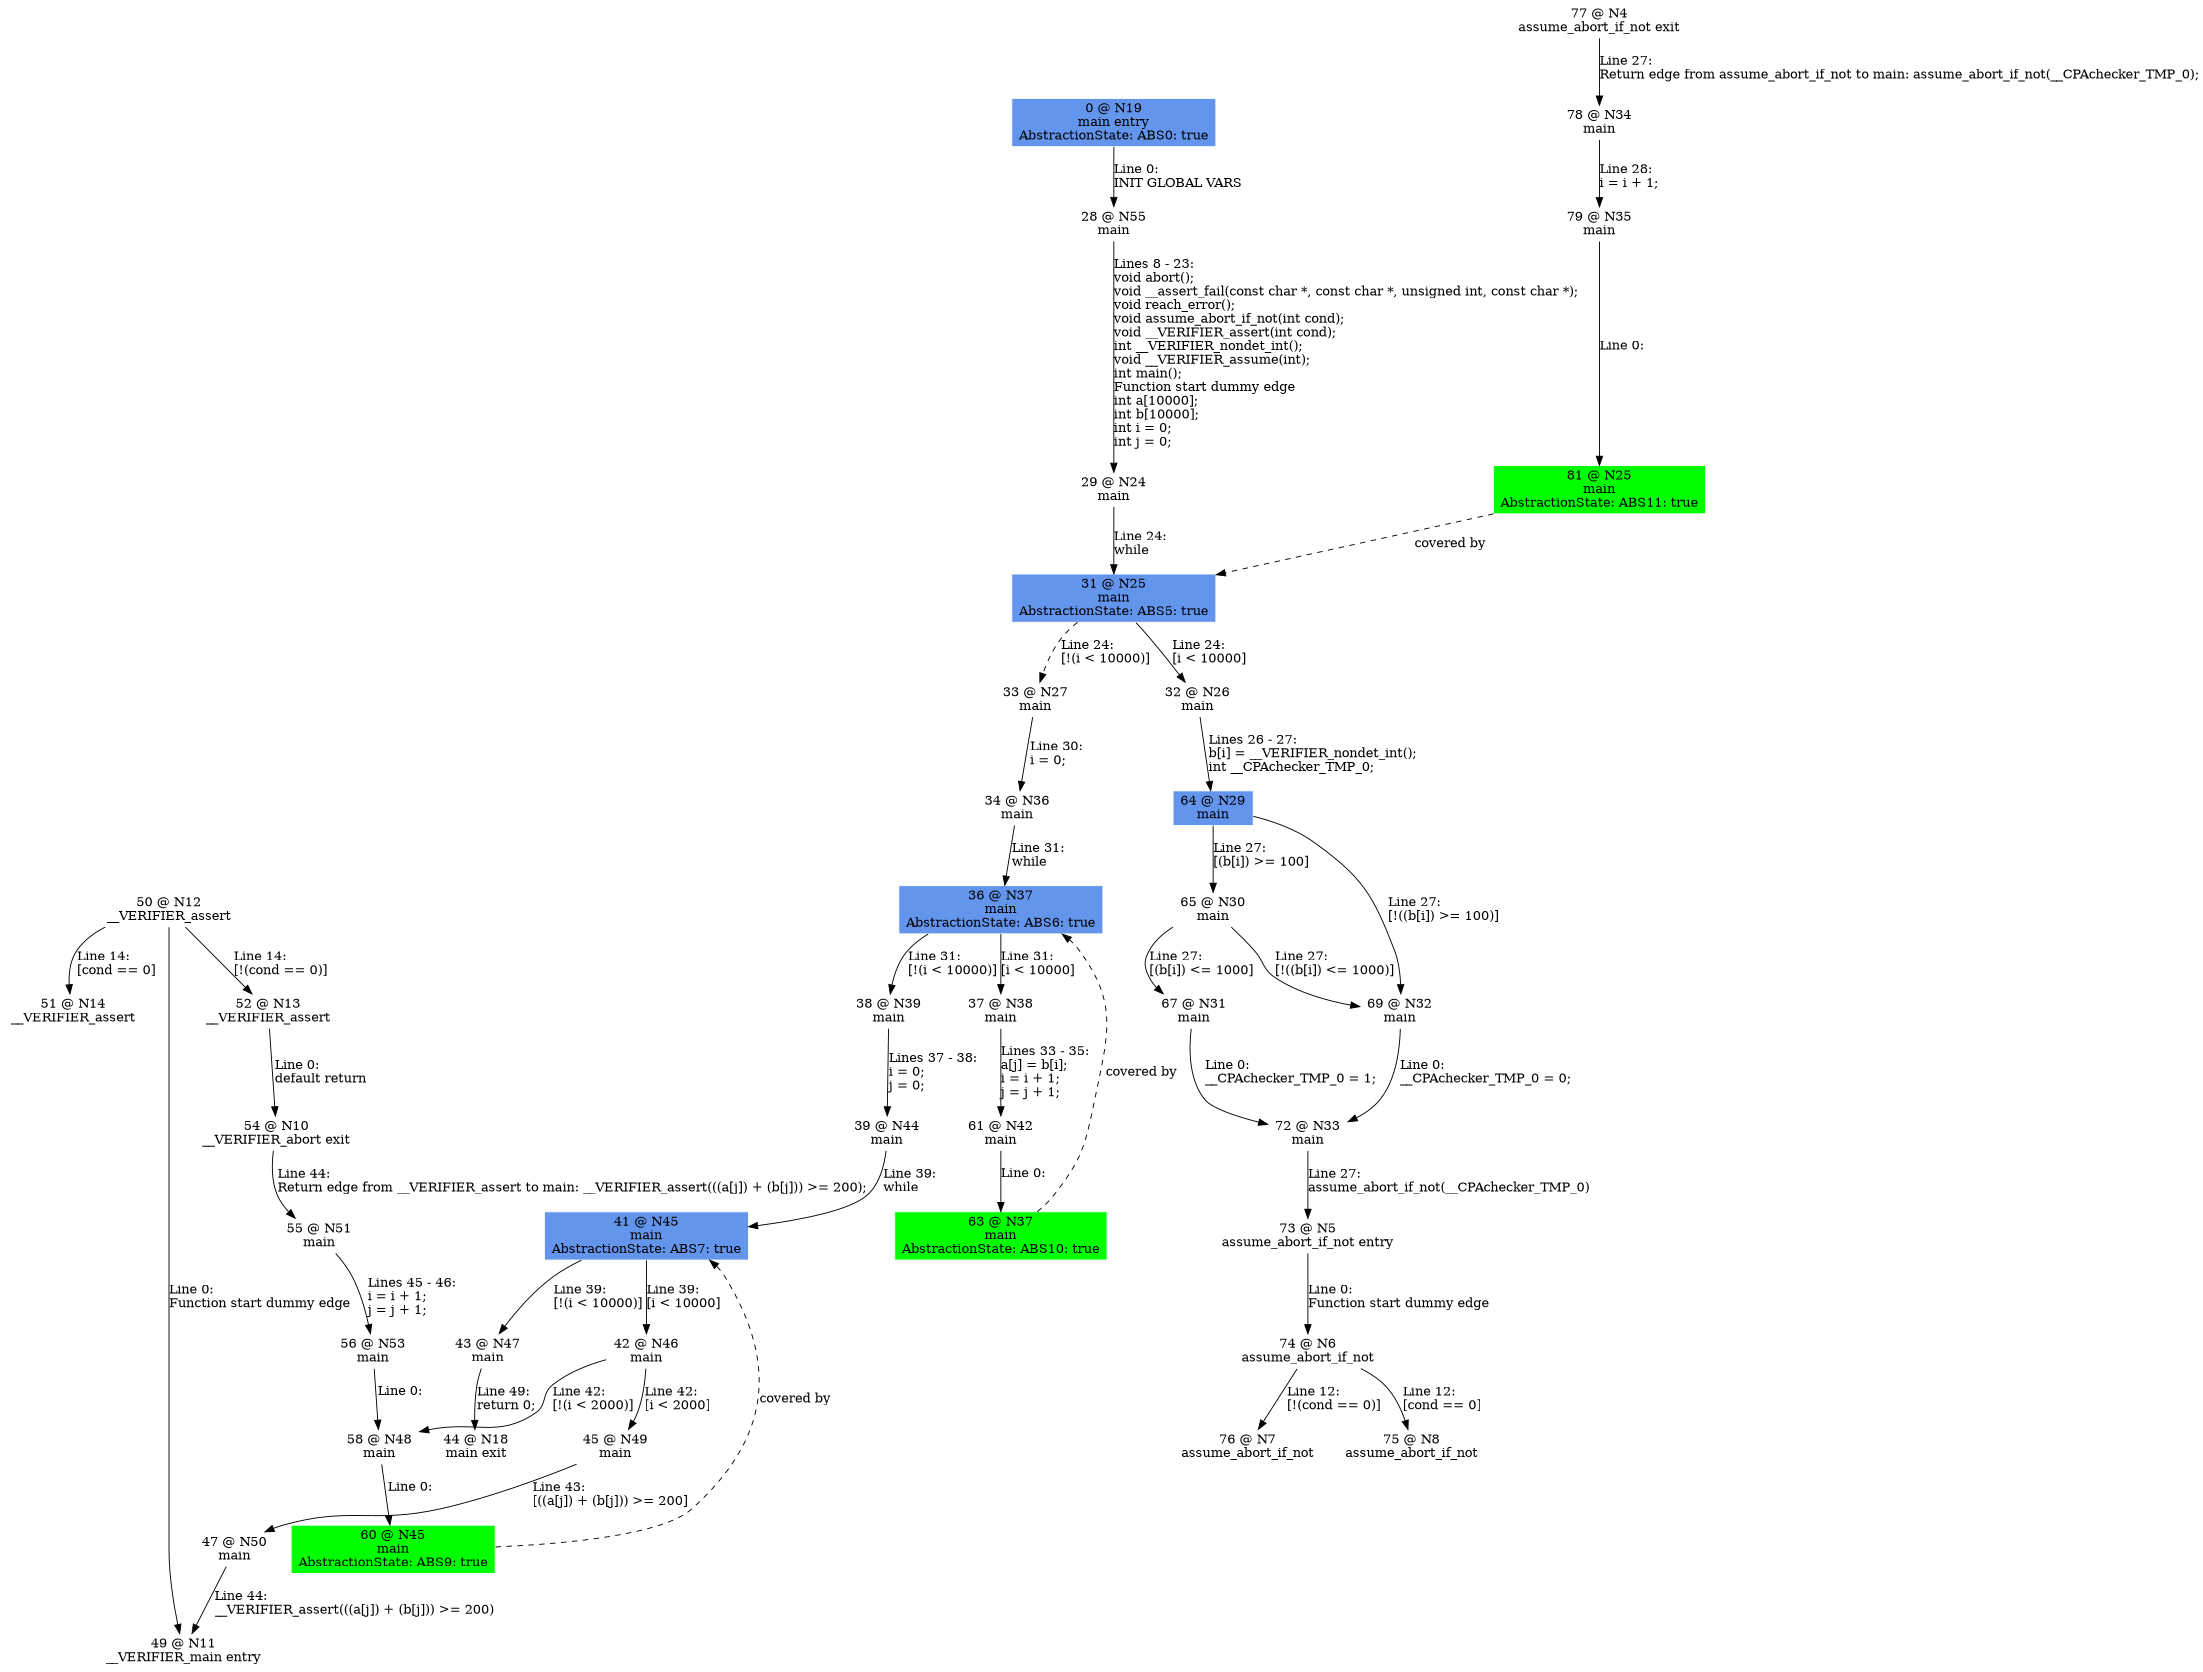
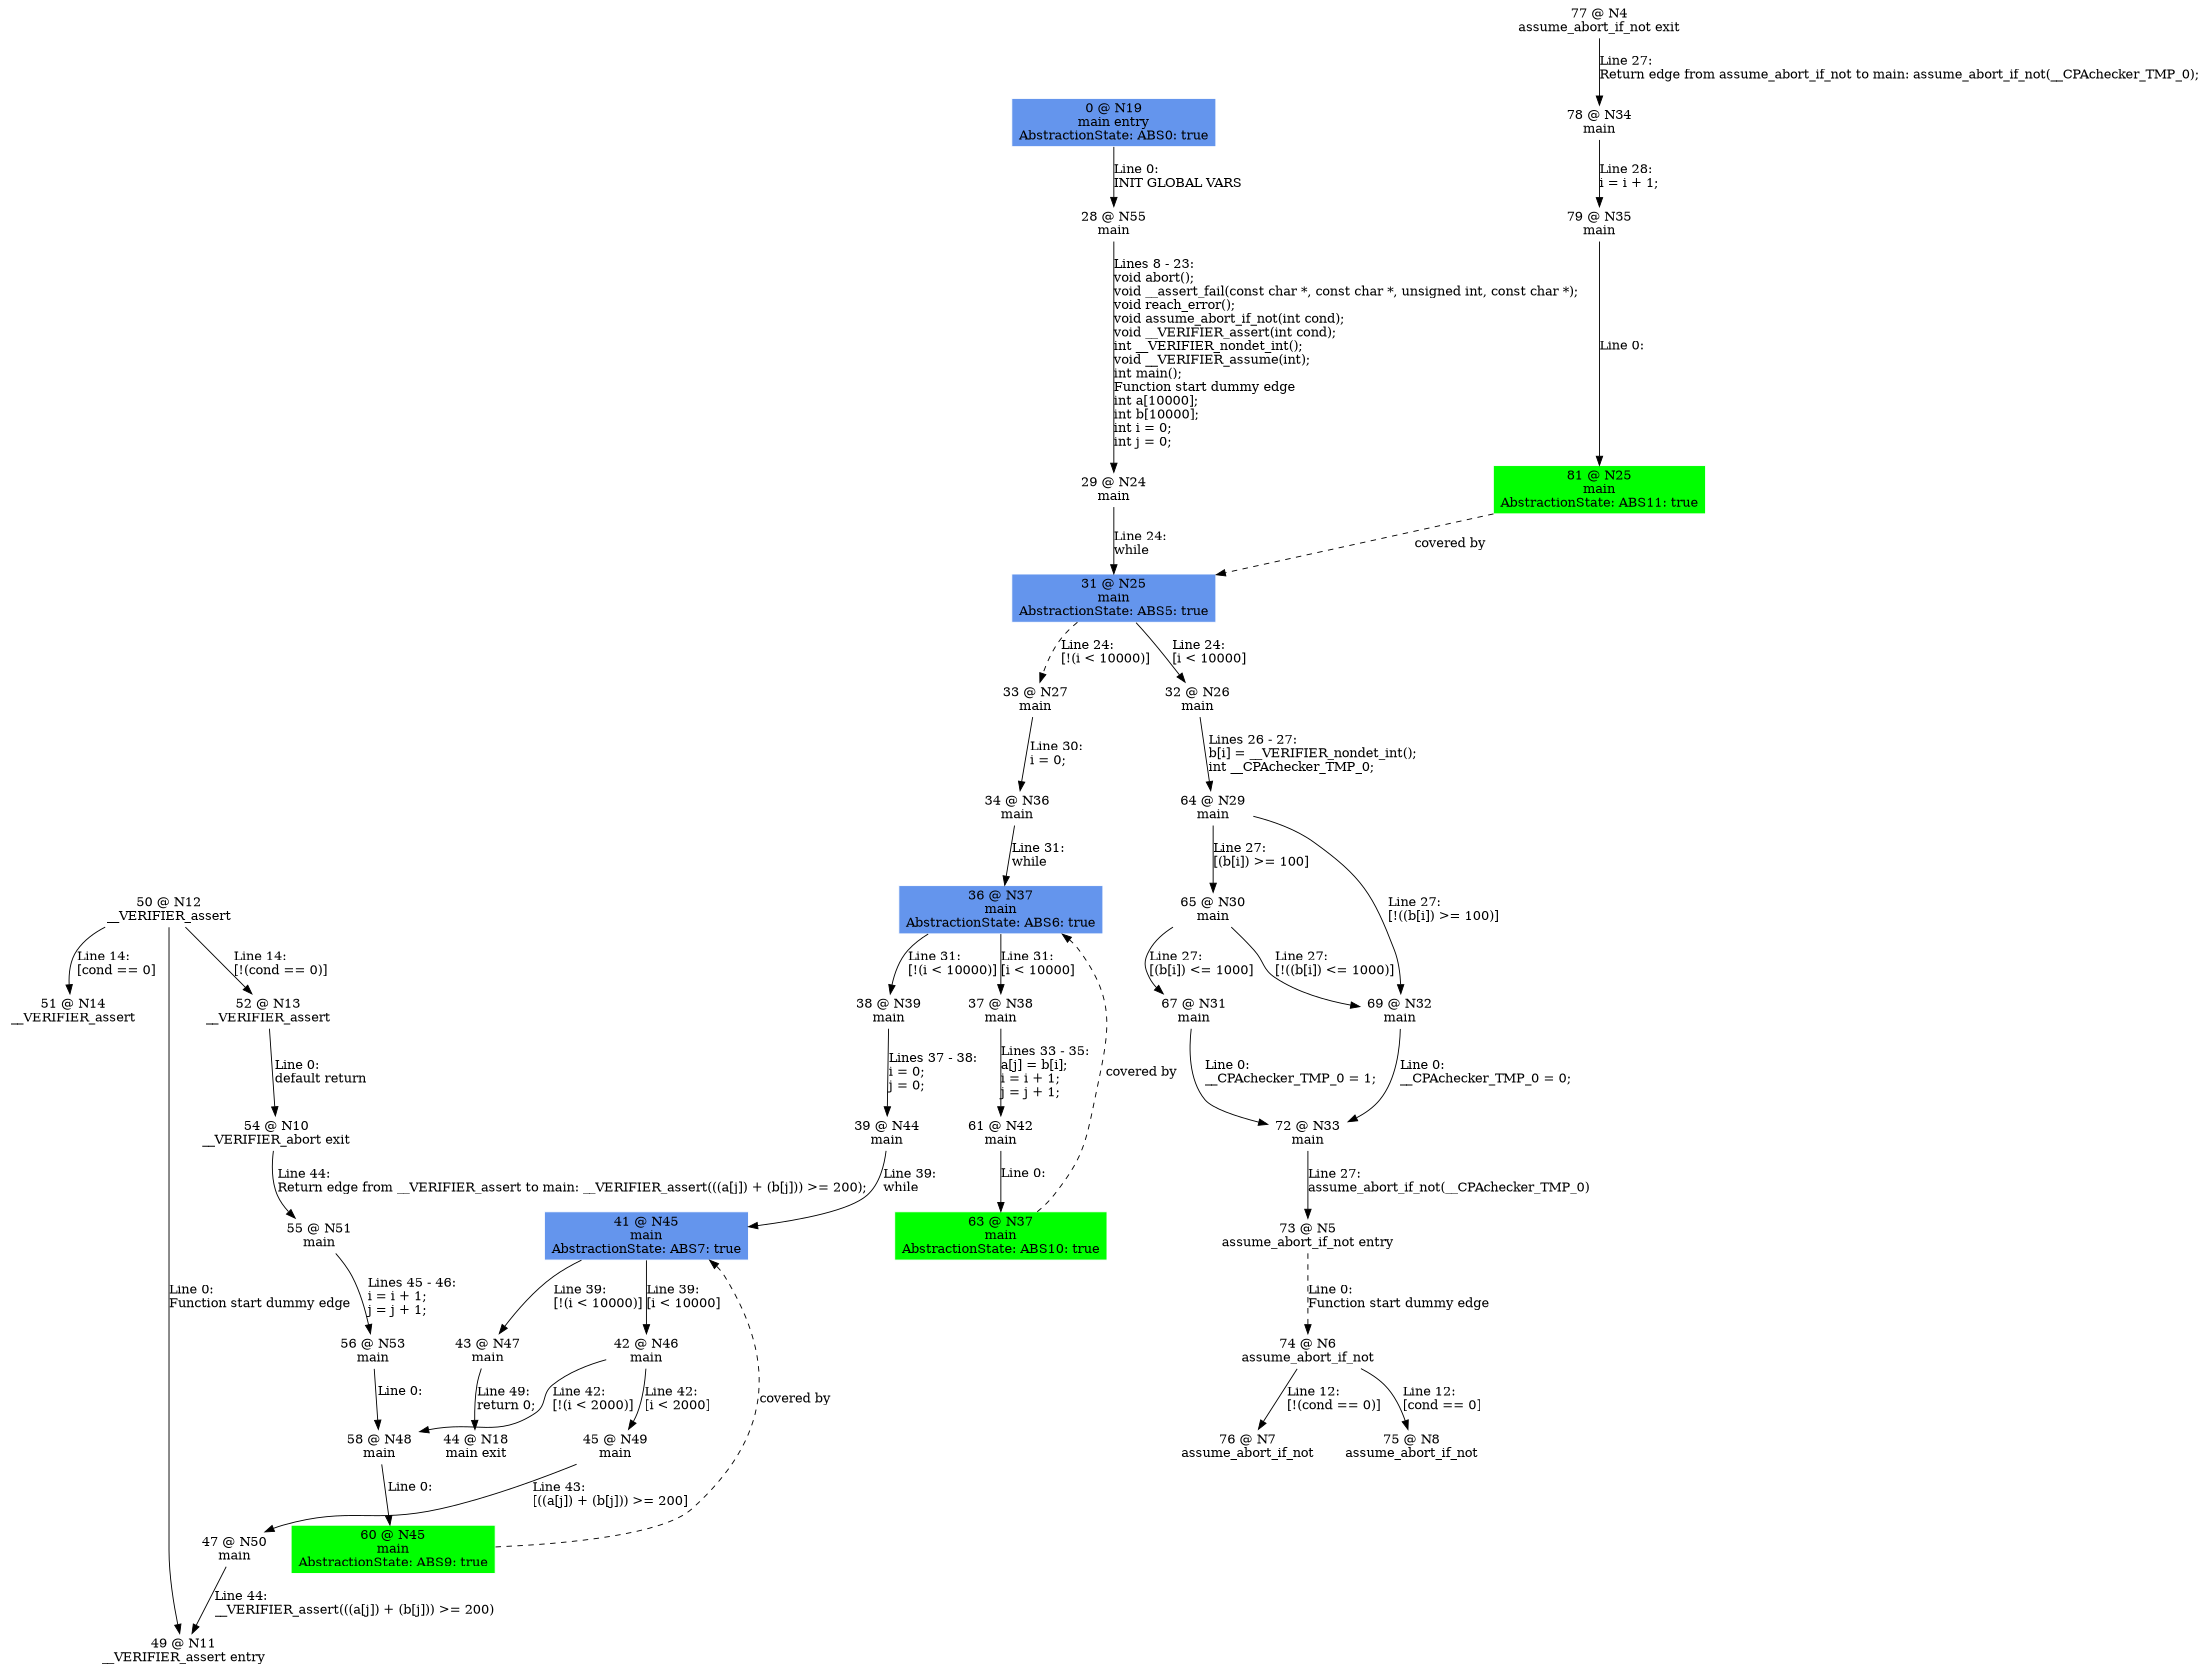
(1213, 808) -> (1213, 808)
(1308, 1289) -> (1308, 1289)
(184, 1651) -> (184, 1651)
